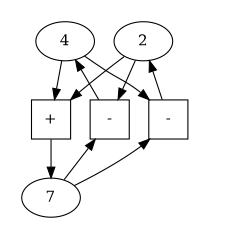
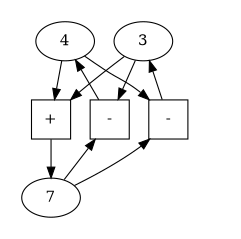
(143, 41) -> (143, 41)
